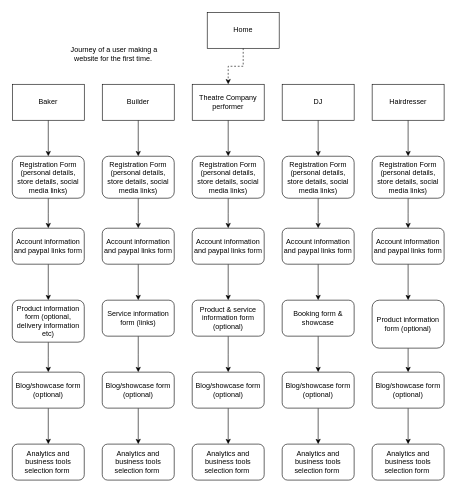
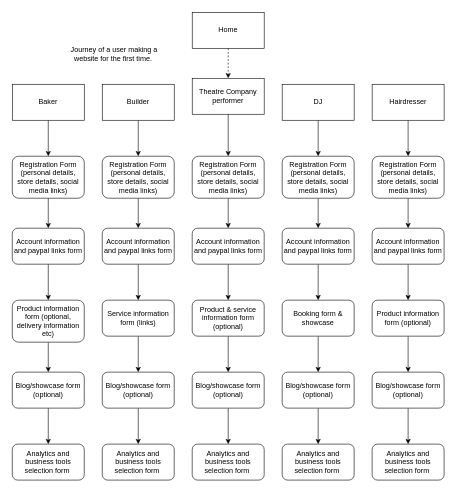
(243, 30) -> (228, 30)
(228, 102) -> (228, 96)
(408, 324) -> (408, 318)
